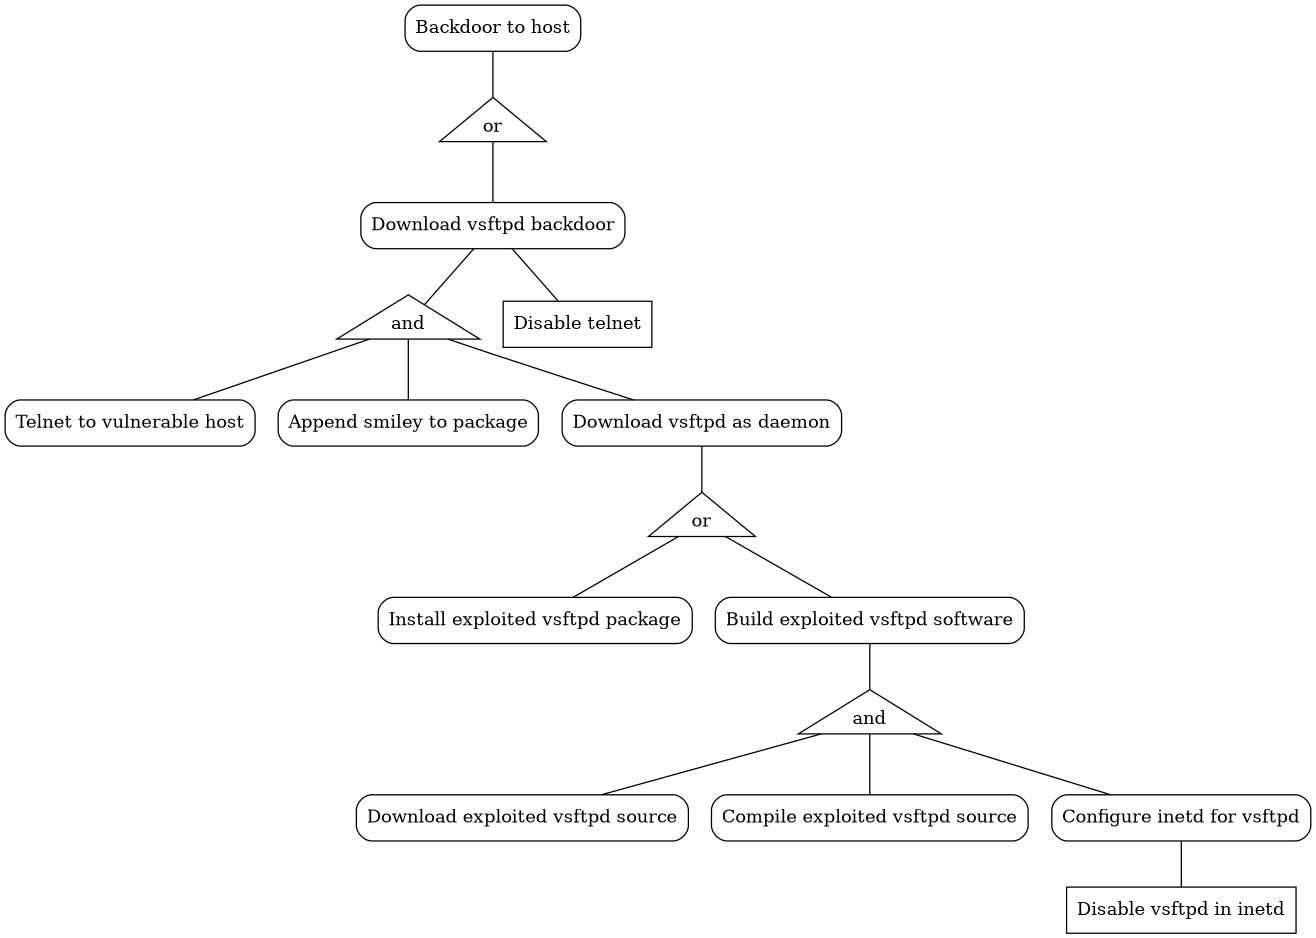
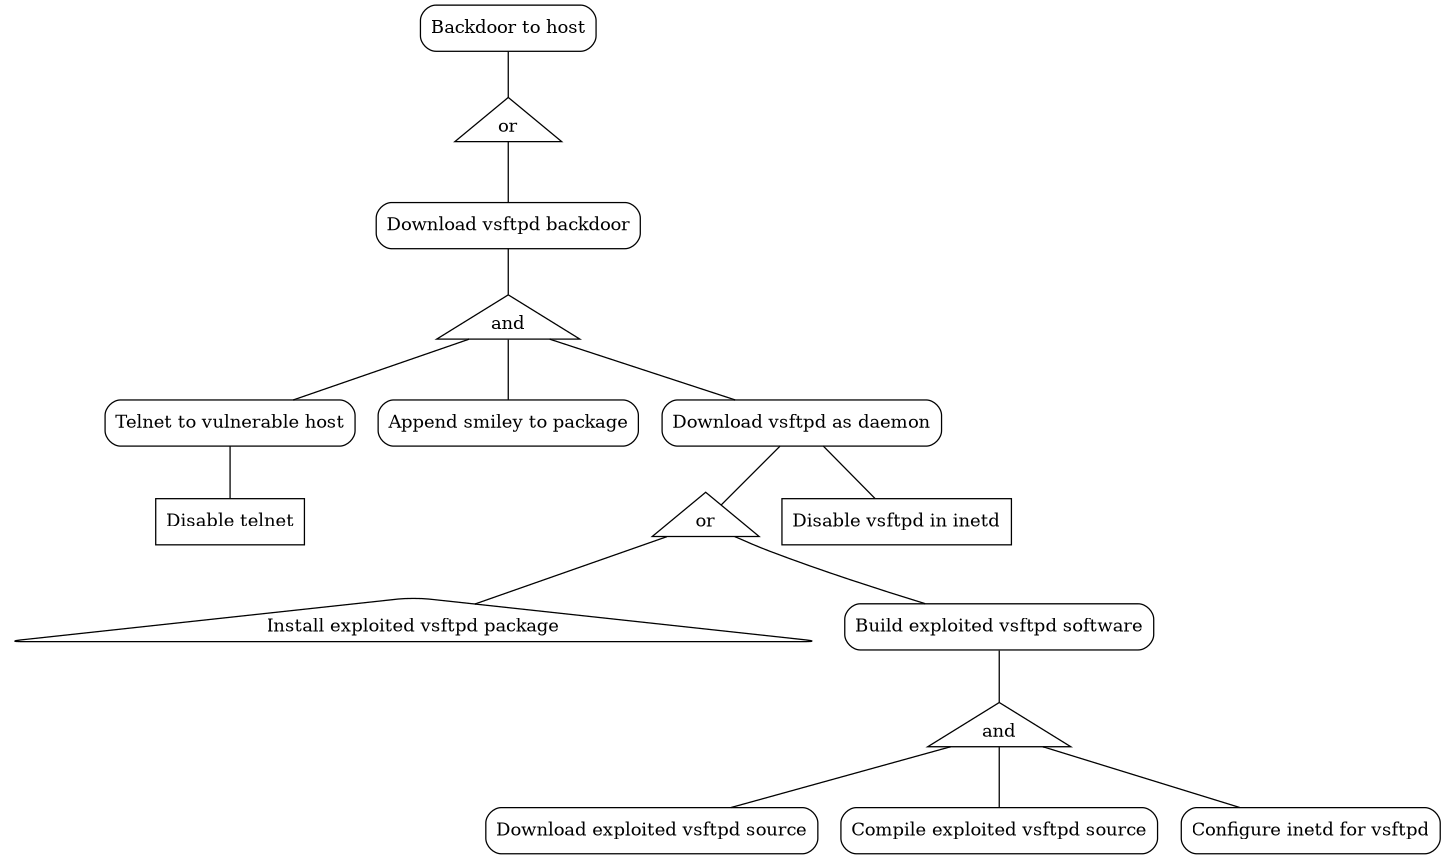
(535, 275) -> (230, 472)
(535, 620) -> (413, 627)
(1181, 864) -> (849, 472)
